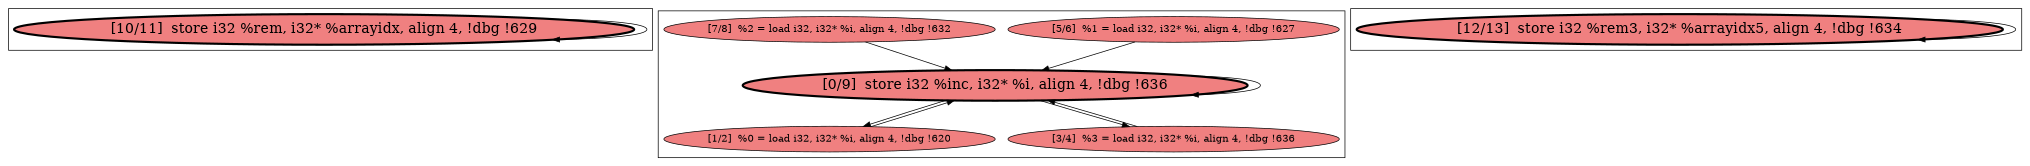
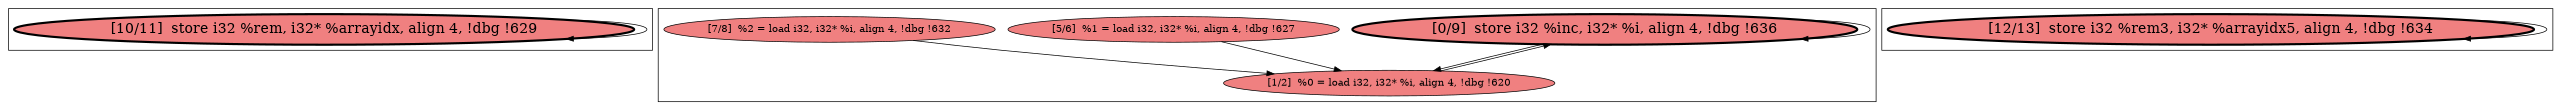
(905, 55) -> (1090, 59)
(1092, 55) -> (1278, 55)
(1174, 139) -> none
